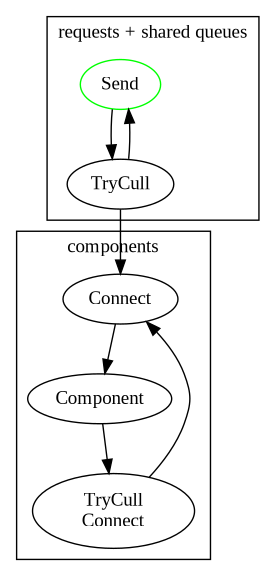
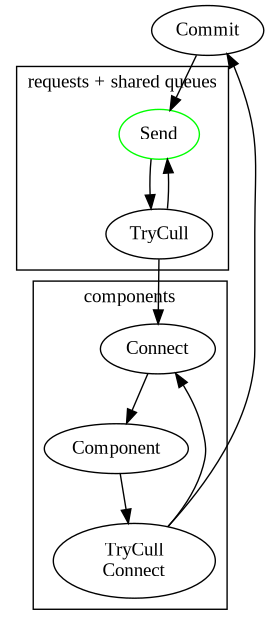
none -> (208, 30)
